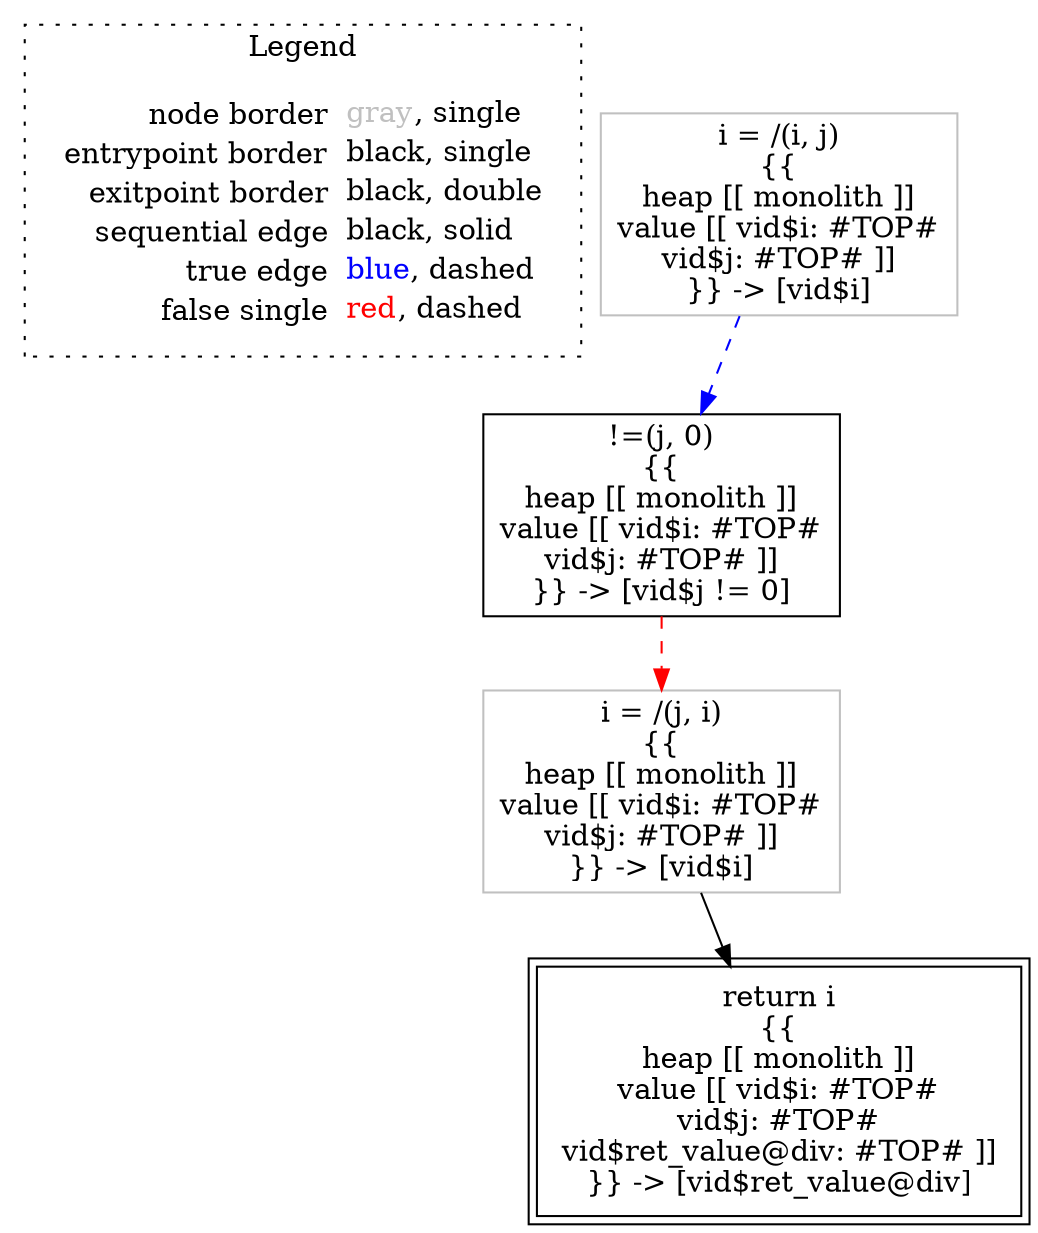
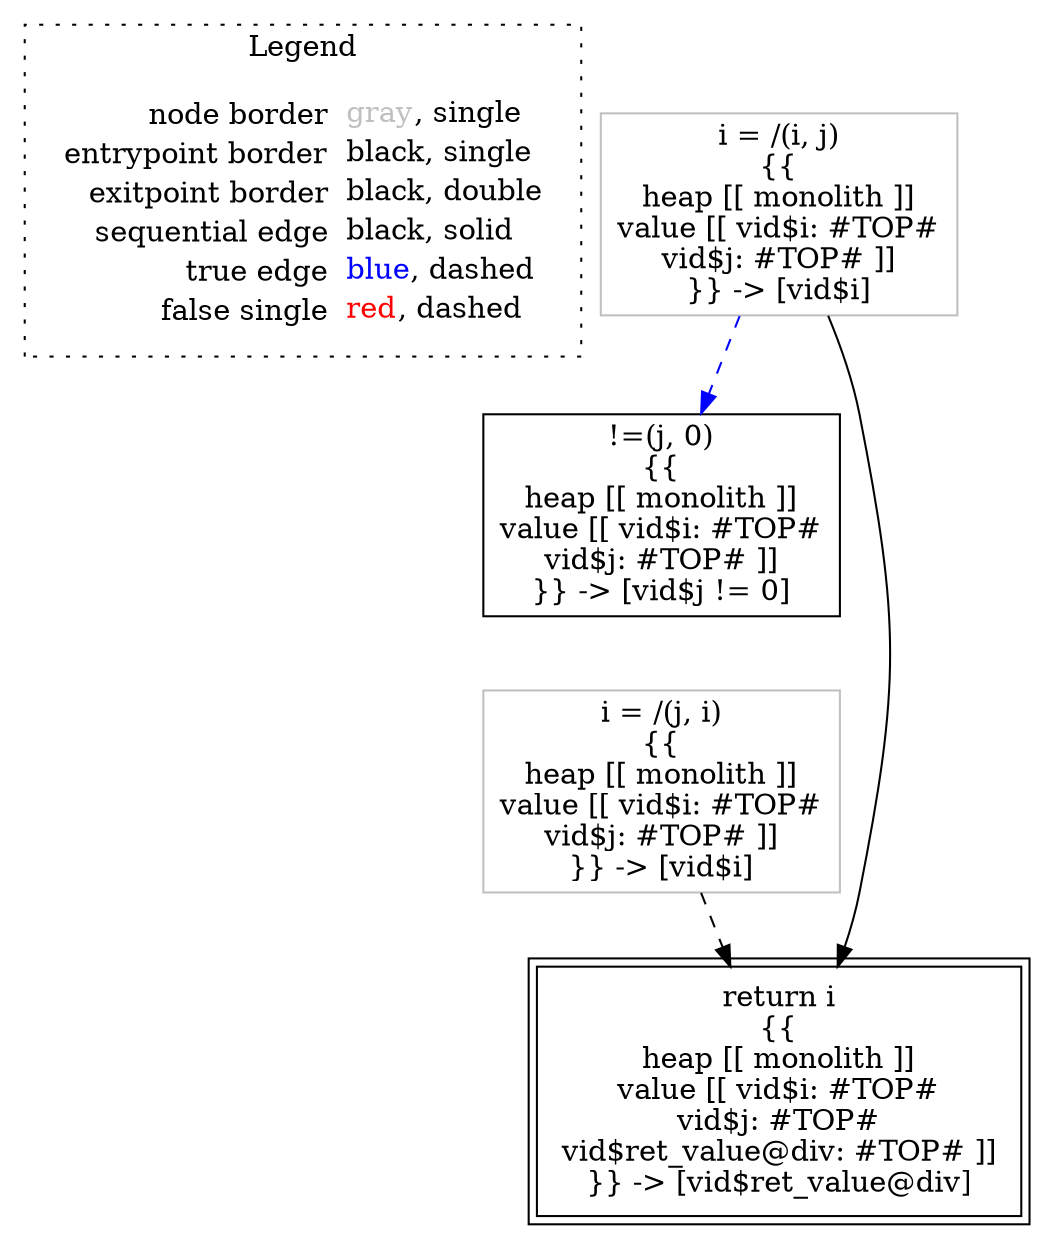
none -> (889, 630)
(662, 643) -> none
(712, 920) -> (712, 920)
